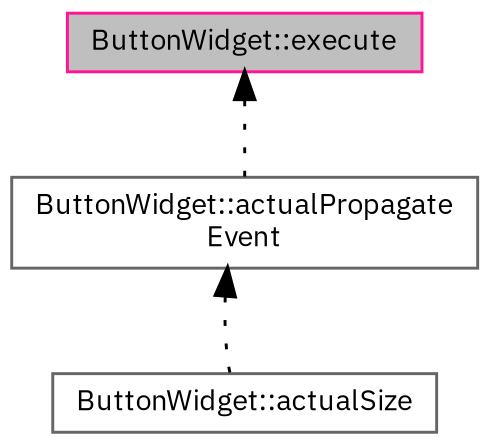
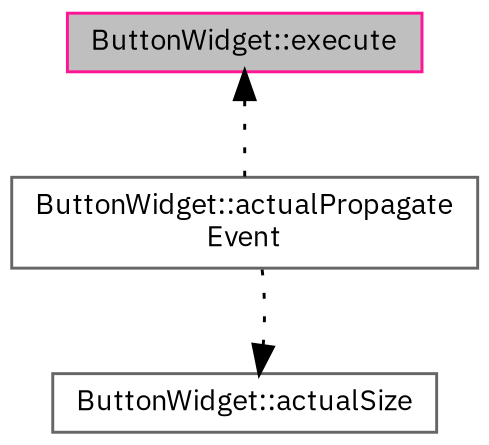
(226, 336) -> (264, 306)
